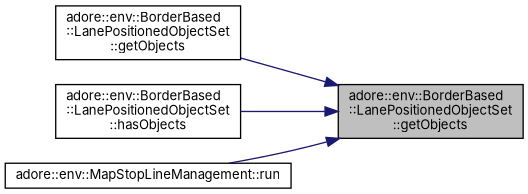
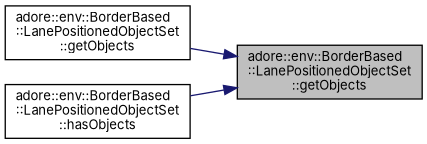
(148, 176) -> none
